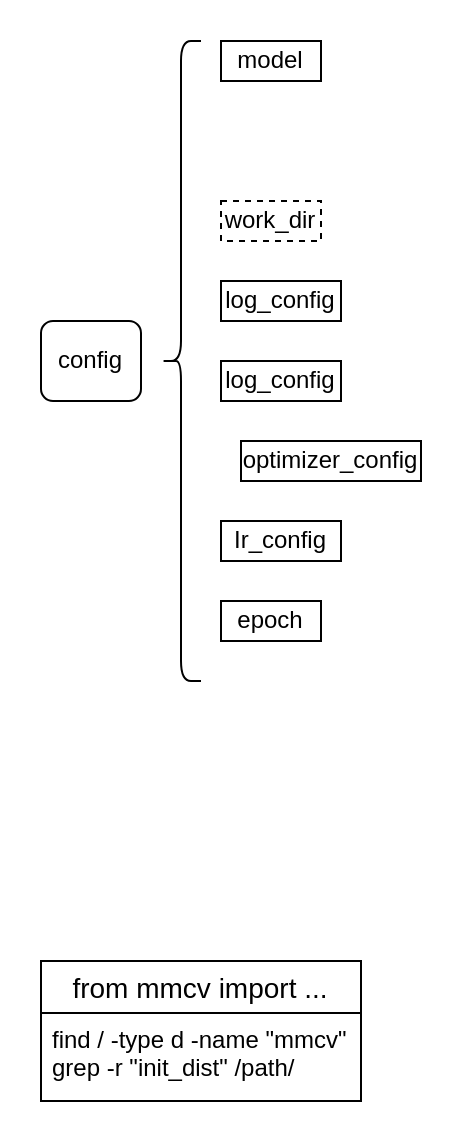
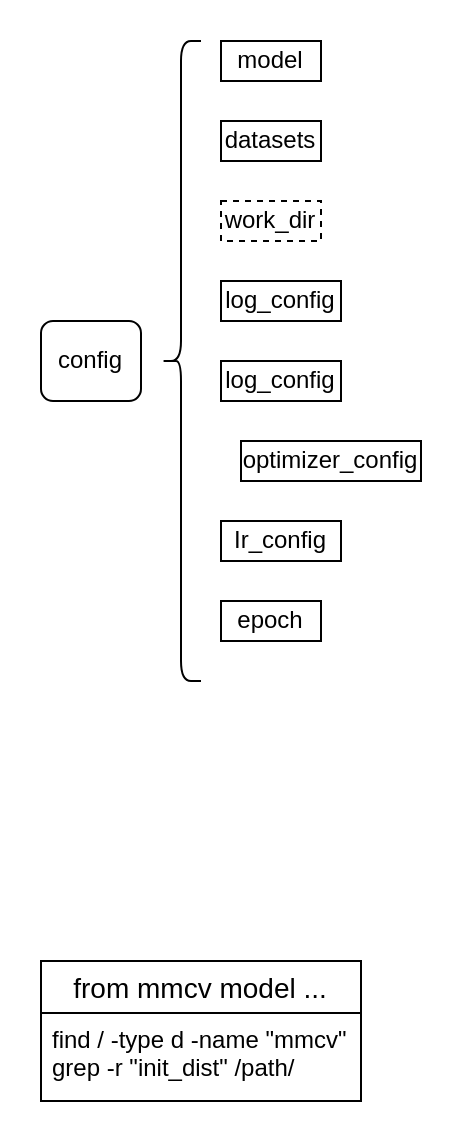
none -> (271, 141)
(200, 989) -> (200, 989)
